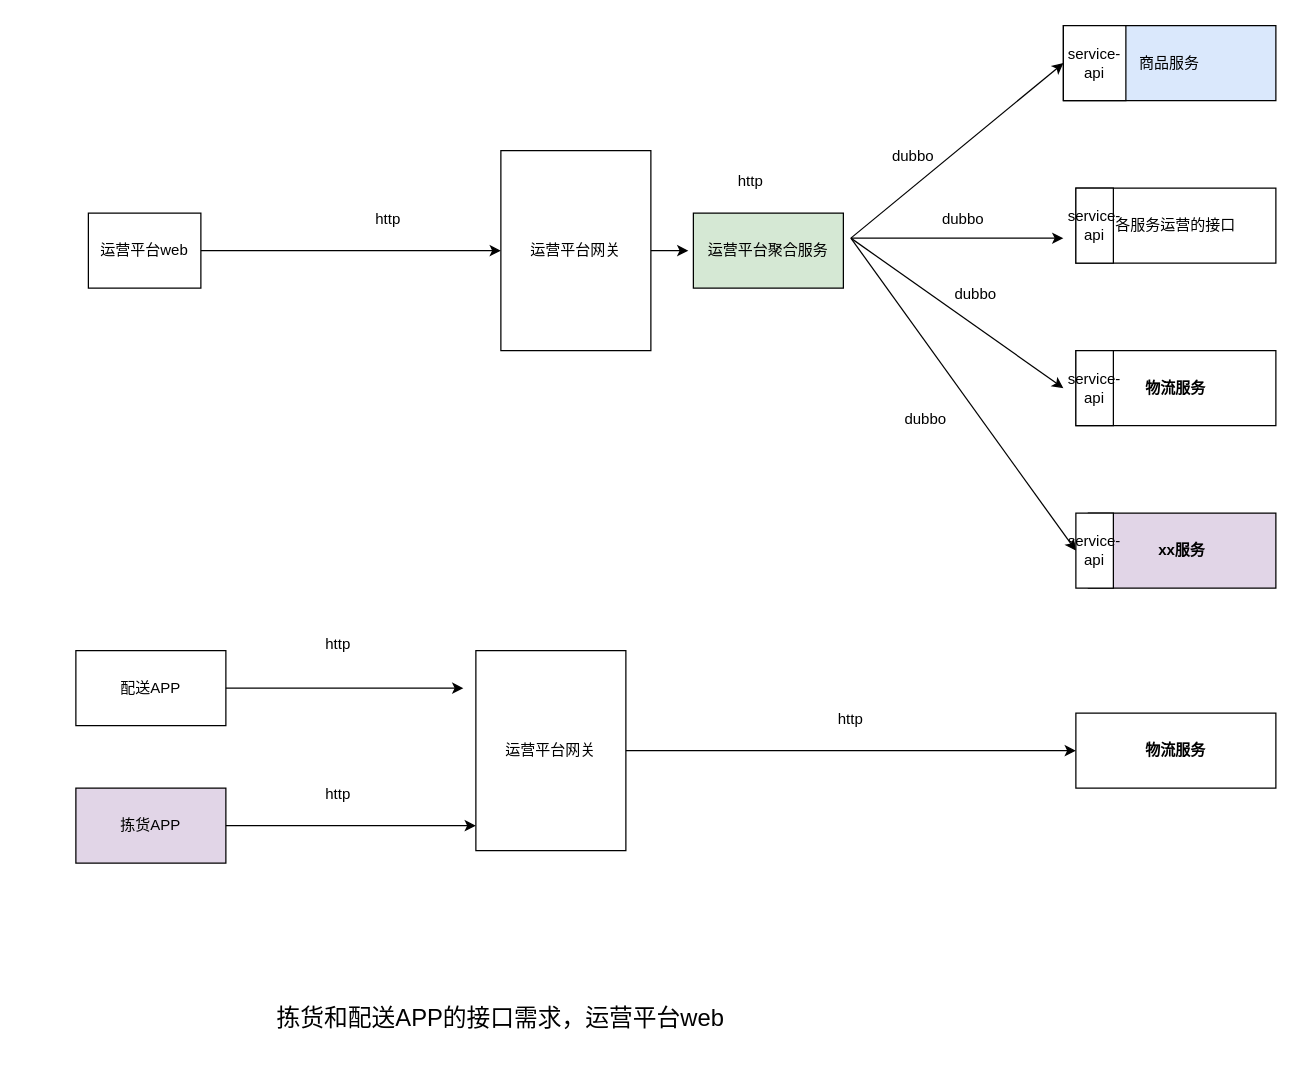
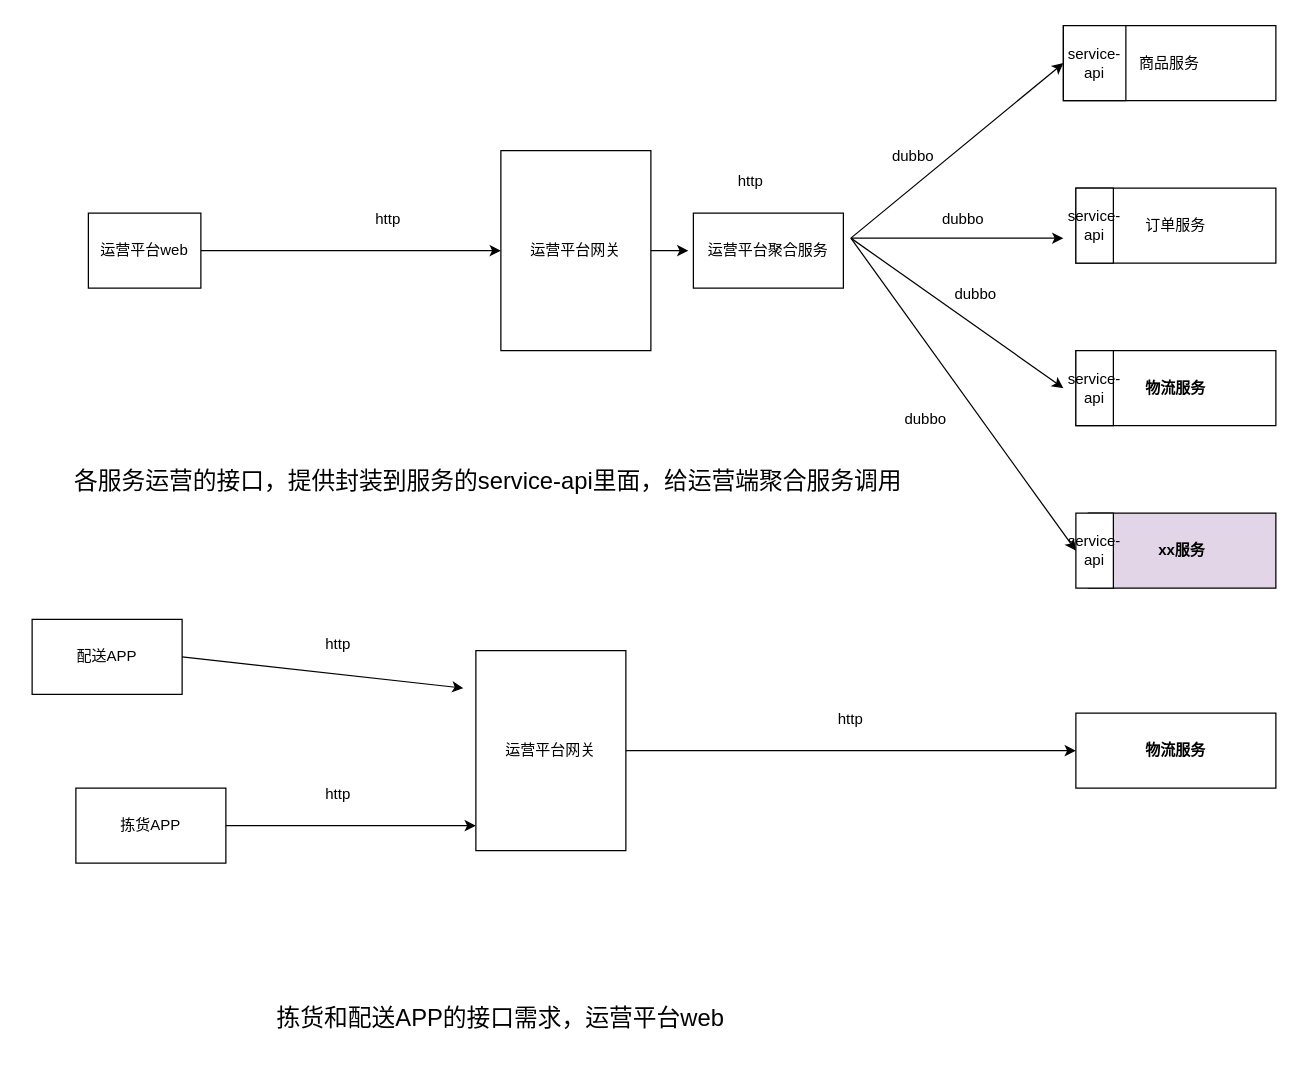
(1169, 63) -> (1169, 63)
(1176, 226) -> (1176, 226)
(768, 251) -> (768, 251)
none -> (488, 482)
(151, 688) -> (107, 657)
(151, 826) -> (151, 826)
